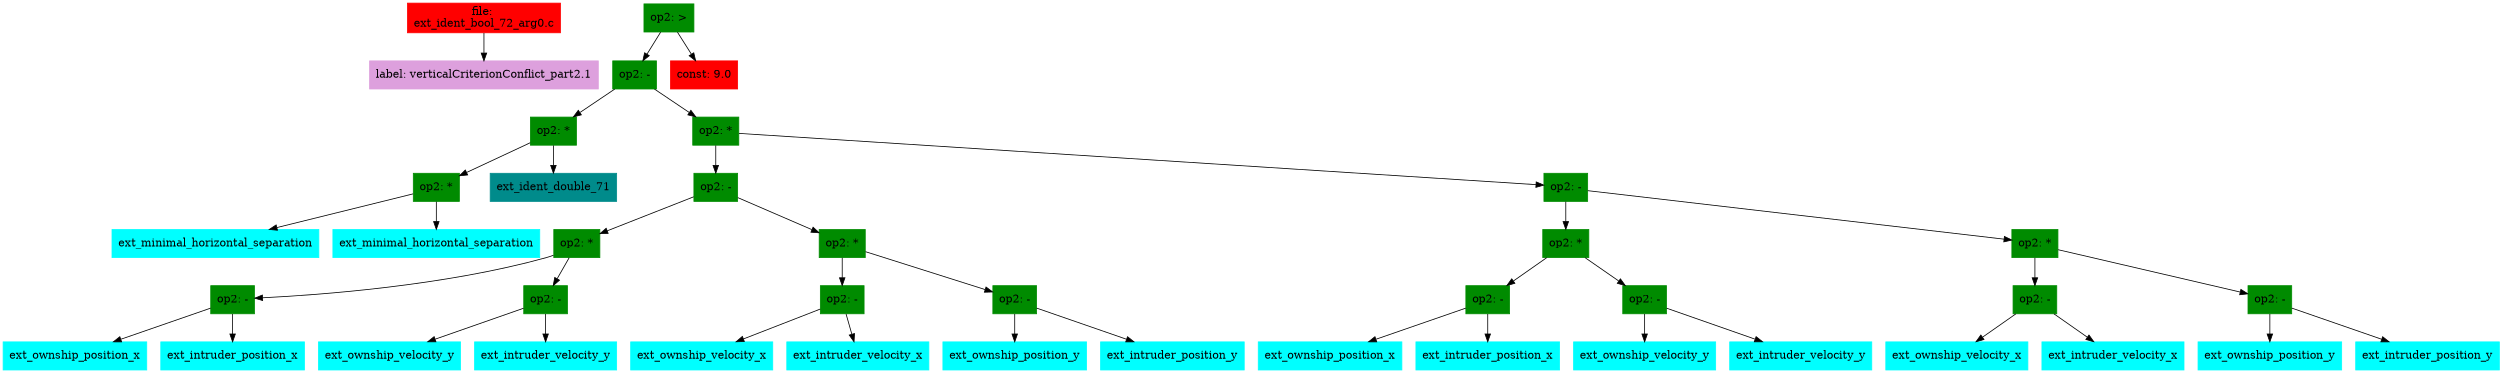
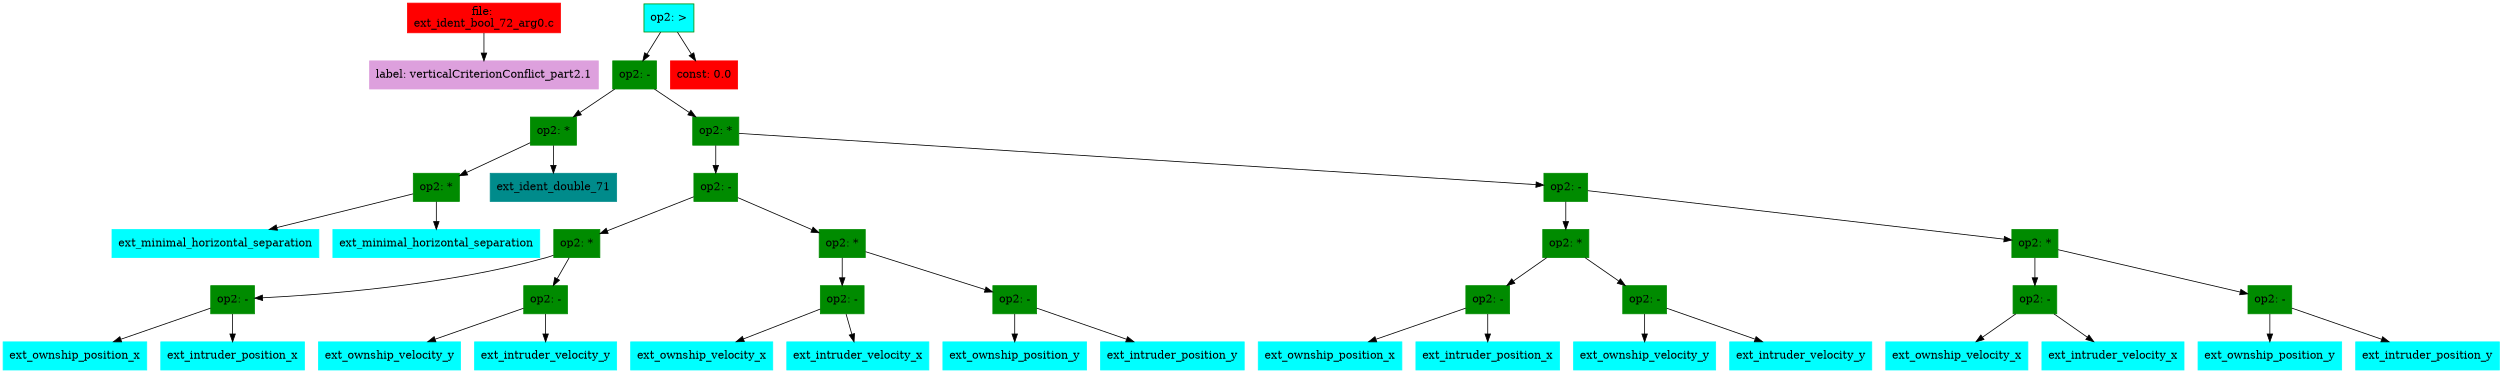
(669, 18) -> (669, 18)
(704, 75) -> (704, 75)
